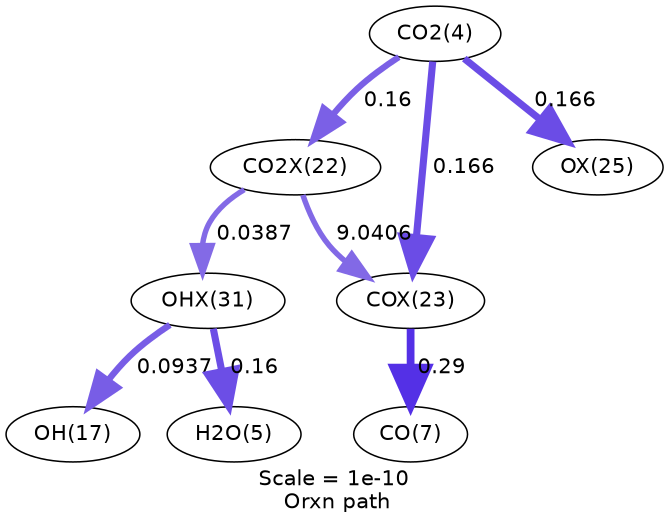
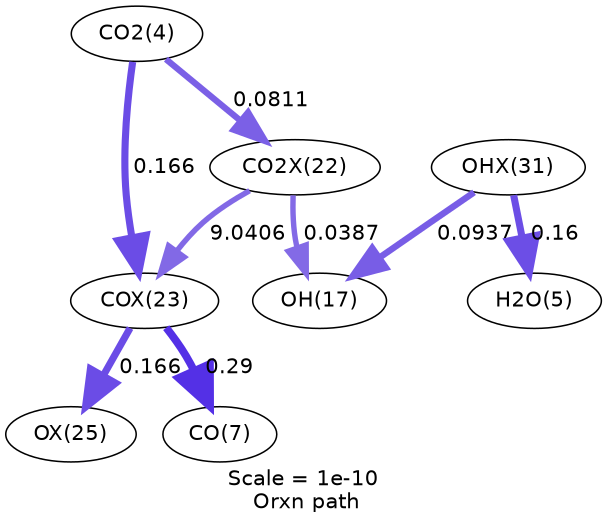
(502, 89) -> (117, 352)
(385, 101) -> (268, 101)
(216, 213) -> (293, 222)
